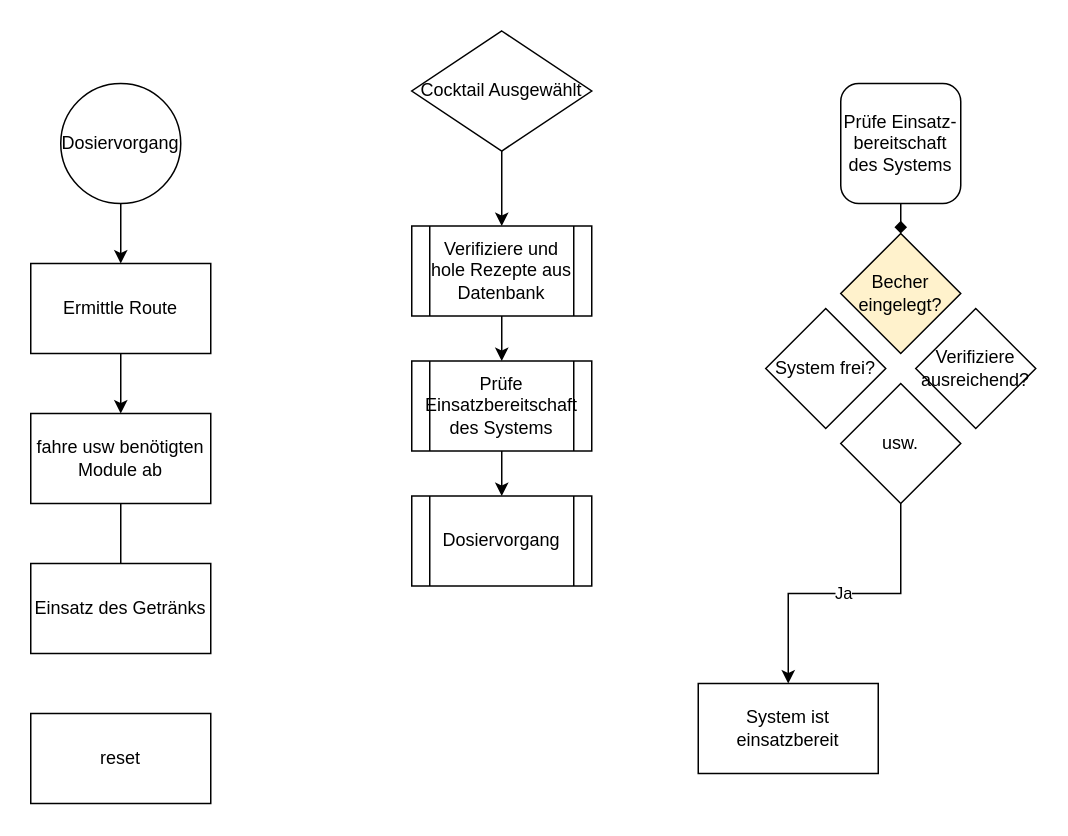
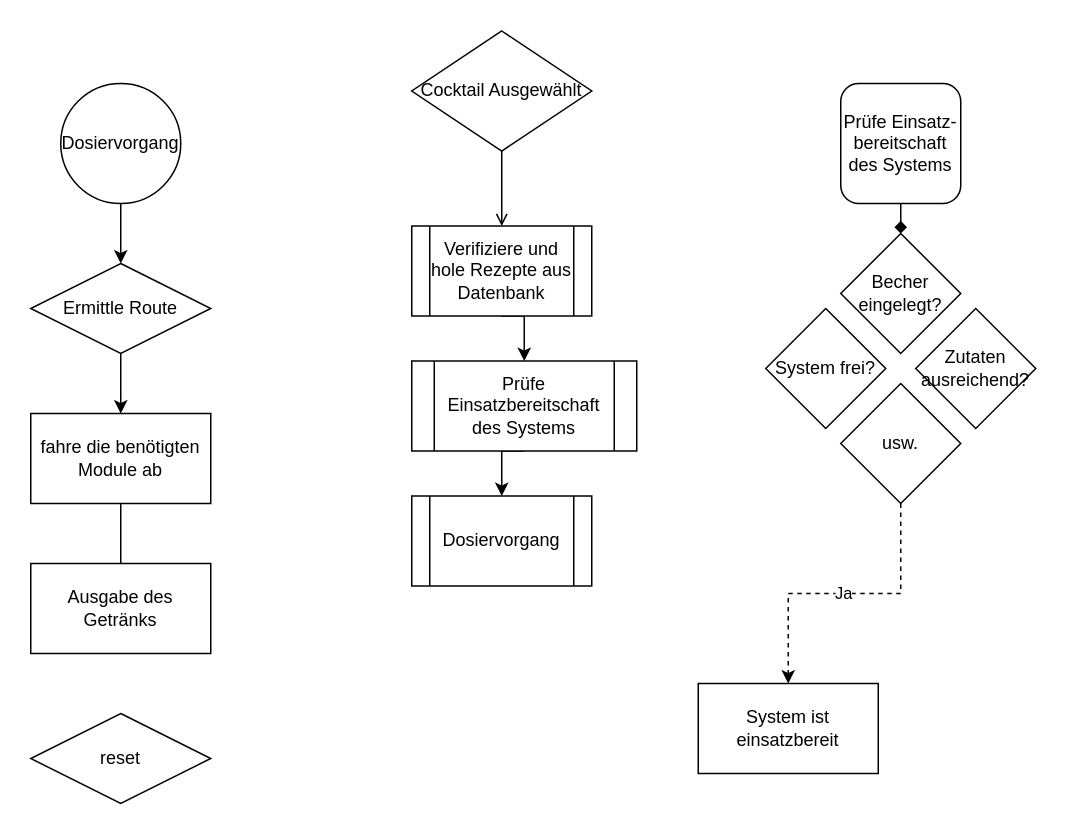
(502, 214) -> (502, 216)
(901, 293) -> (901, 293)
(121, 308) -> (121, 308)
(976, 368) -> (976, 368)
(502, 406) -> (524, 406)
(121, 458) -> (121, 458)
(901, 573) -> (901, 573)
(121, 608) -> (121, 608)
(121, 758) -> (121, 758)
